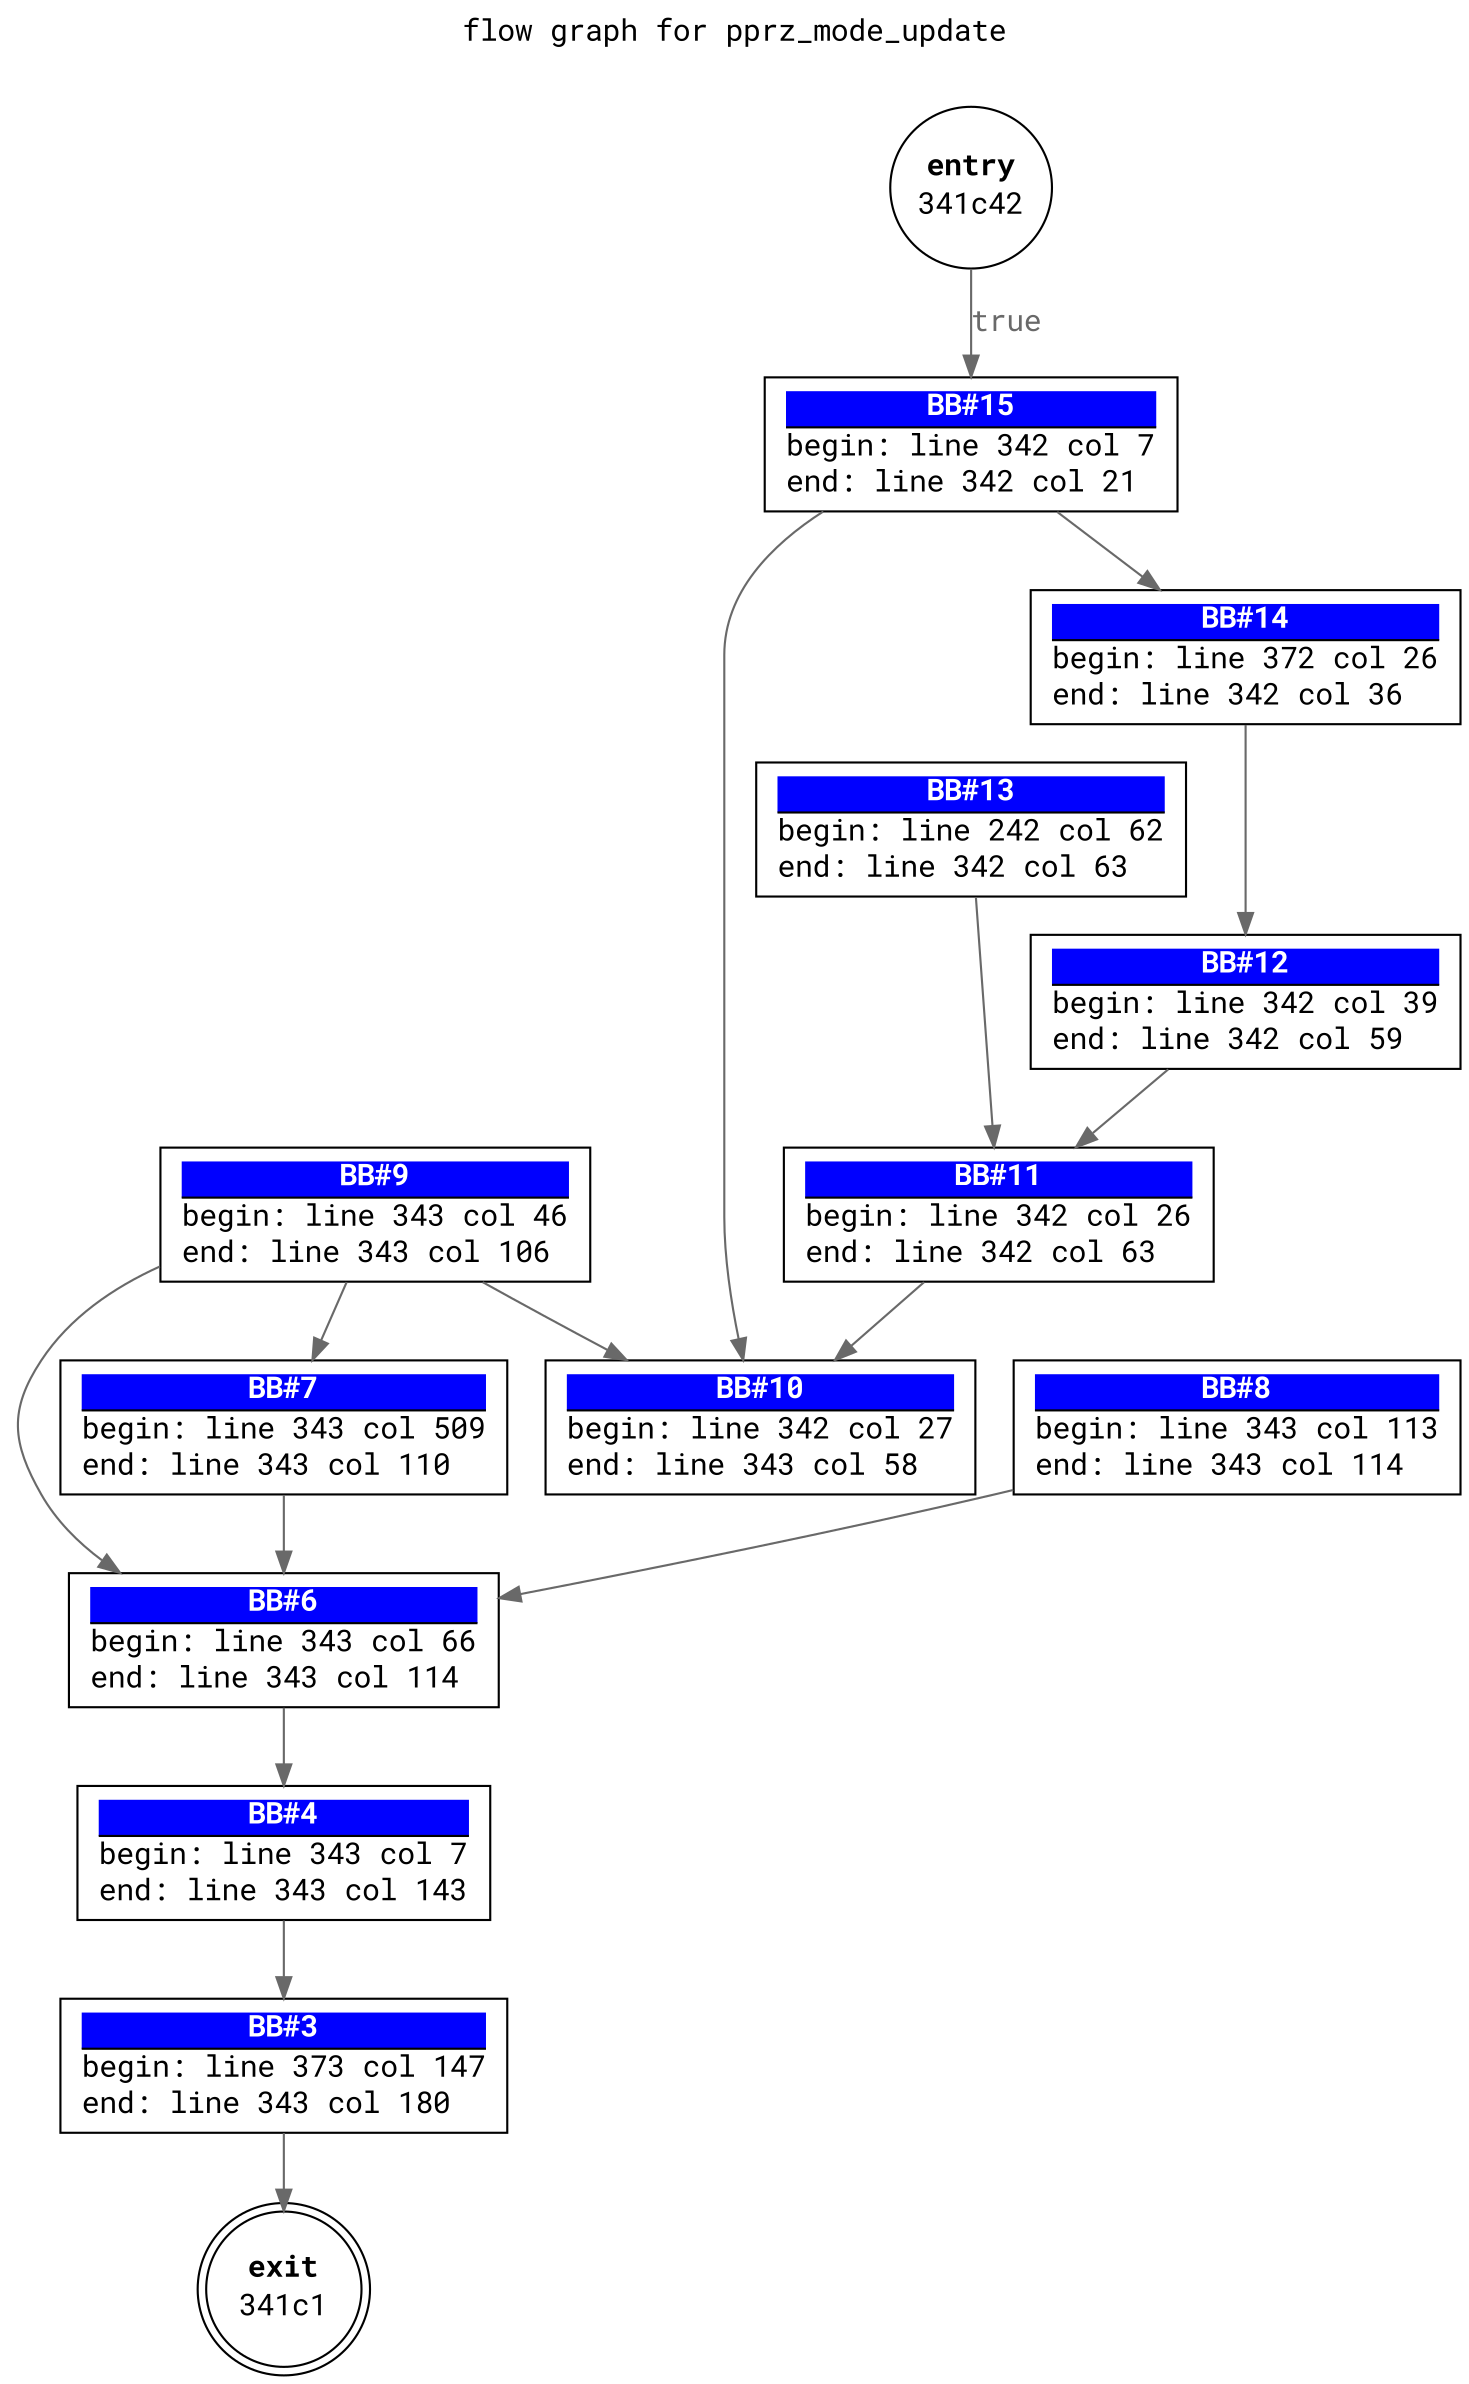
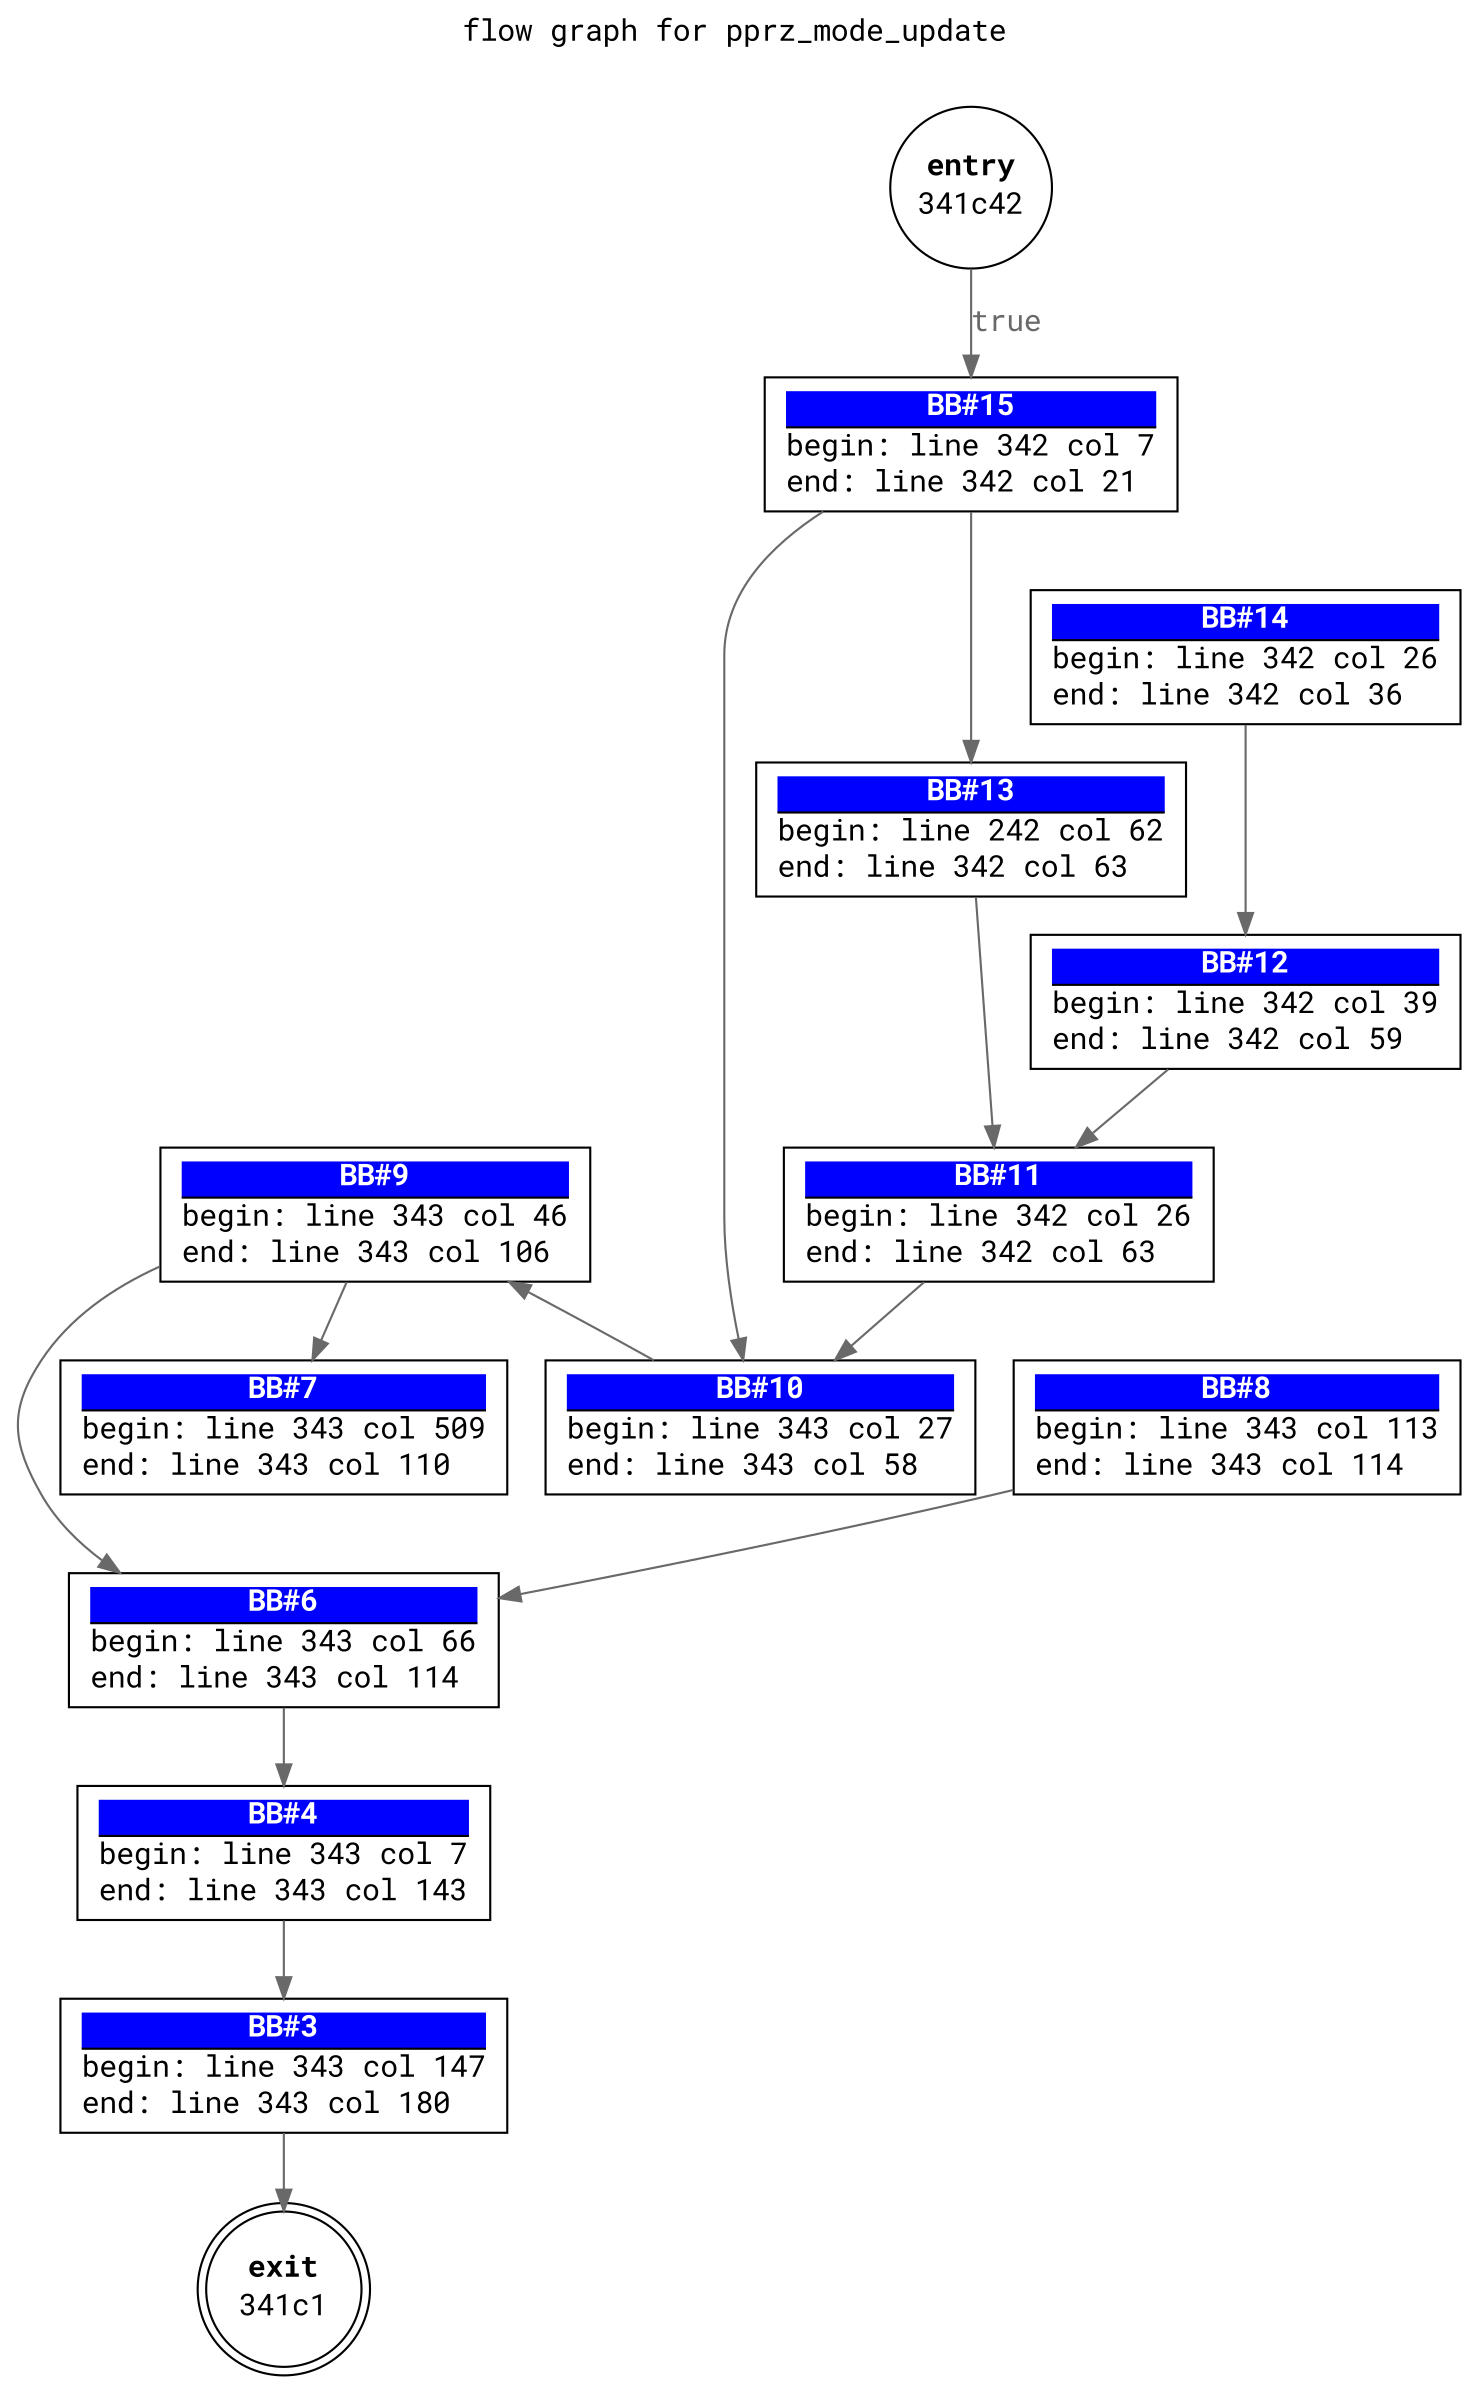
(1100, 544) -> (971, 626)
(1246, 659) -> (1246, 659)
(545, 1316) -> (591, 1326)
(760, 1430) -> (760, 1430)
(284, 1523) -> none
(284, 2068) -> (284, 2068)
